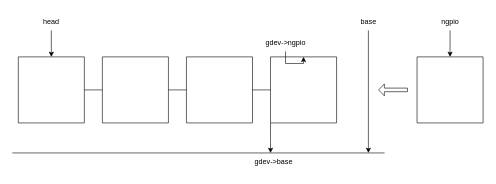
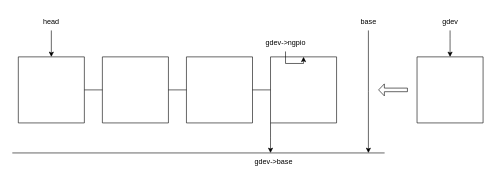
(450, 21) -> (450, 21)
